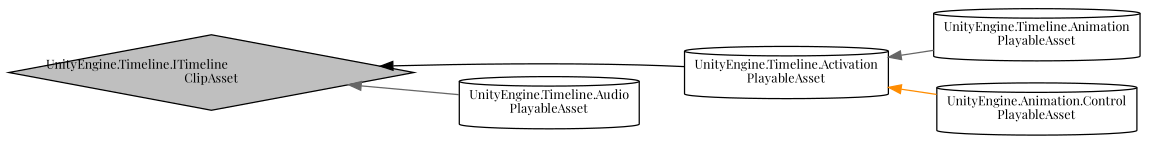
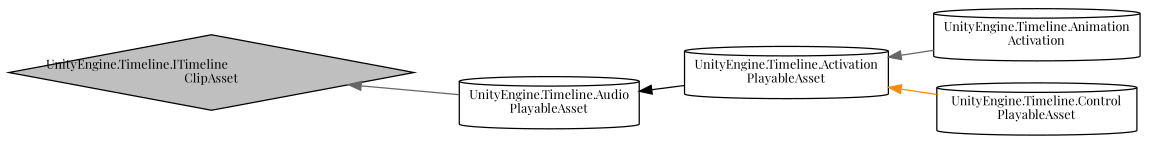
(1037, 35) -> (1037, 35)
(539, 64) -> (668, 88)
(1037, 109) -> (1037, 109)
